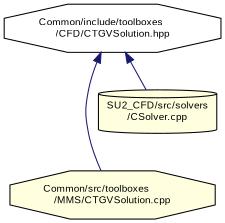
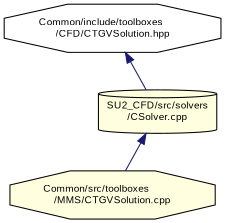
(86, 117) -> (133, 157)
